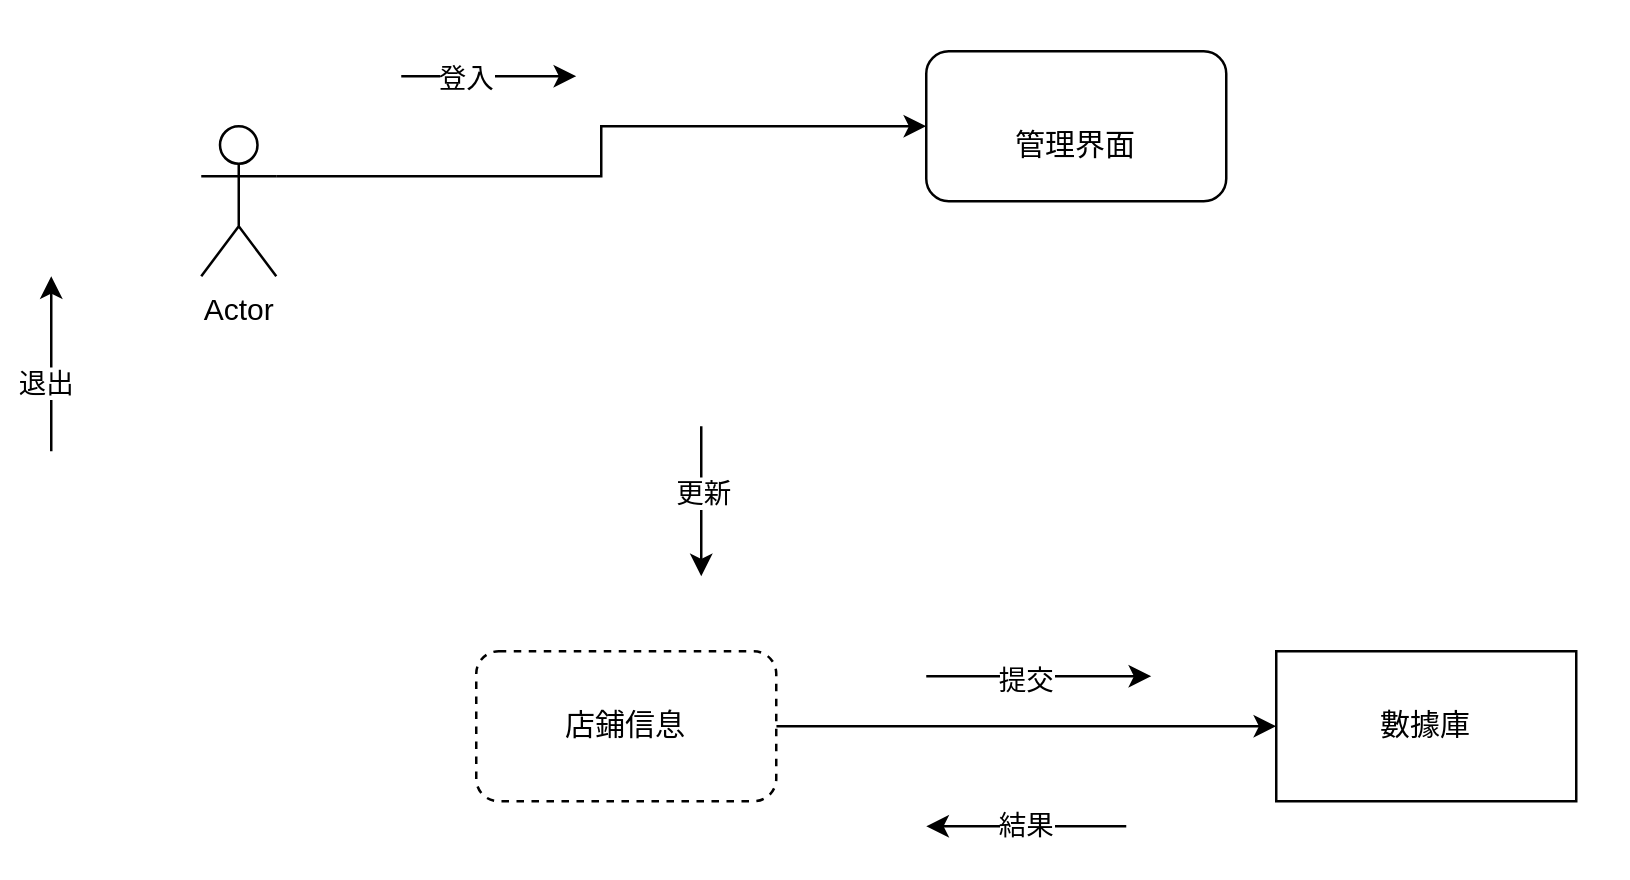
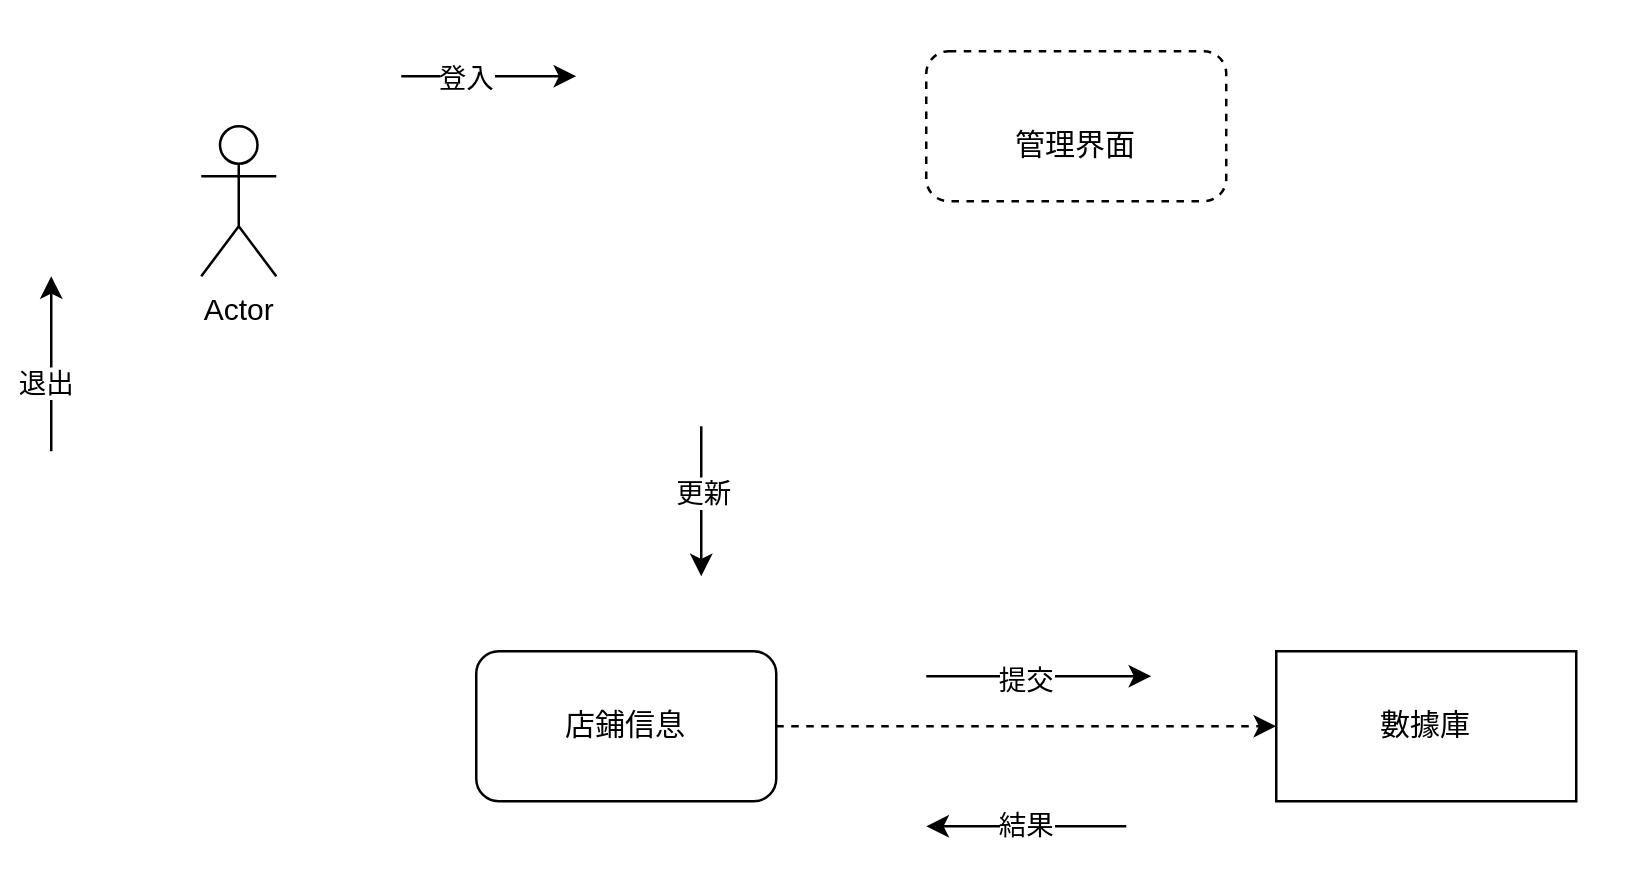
(1076, 126) -> (1076, 126)
(601, 159) -> none
(626, 726) -> (626, 726)
(1016, 726) -> (1016, 726)
